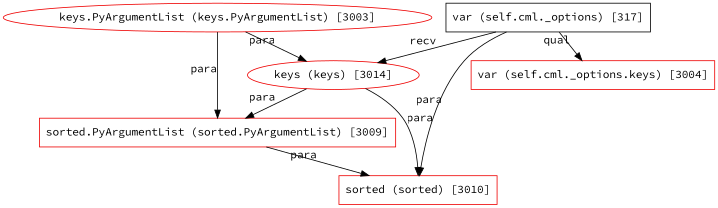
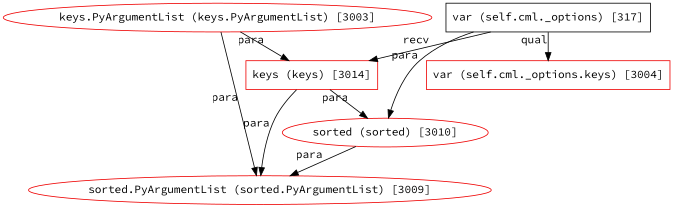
(333, 75) -> (312, 75)
(218, 133) -> (260, 190)
(314, 160) -> (327, 159)
(418, 190) -> (385, 133)
